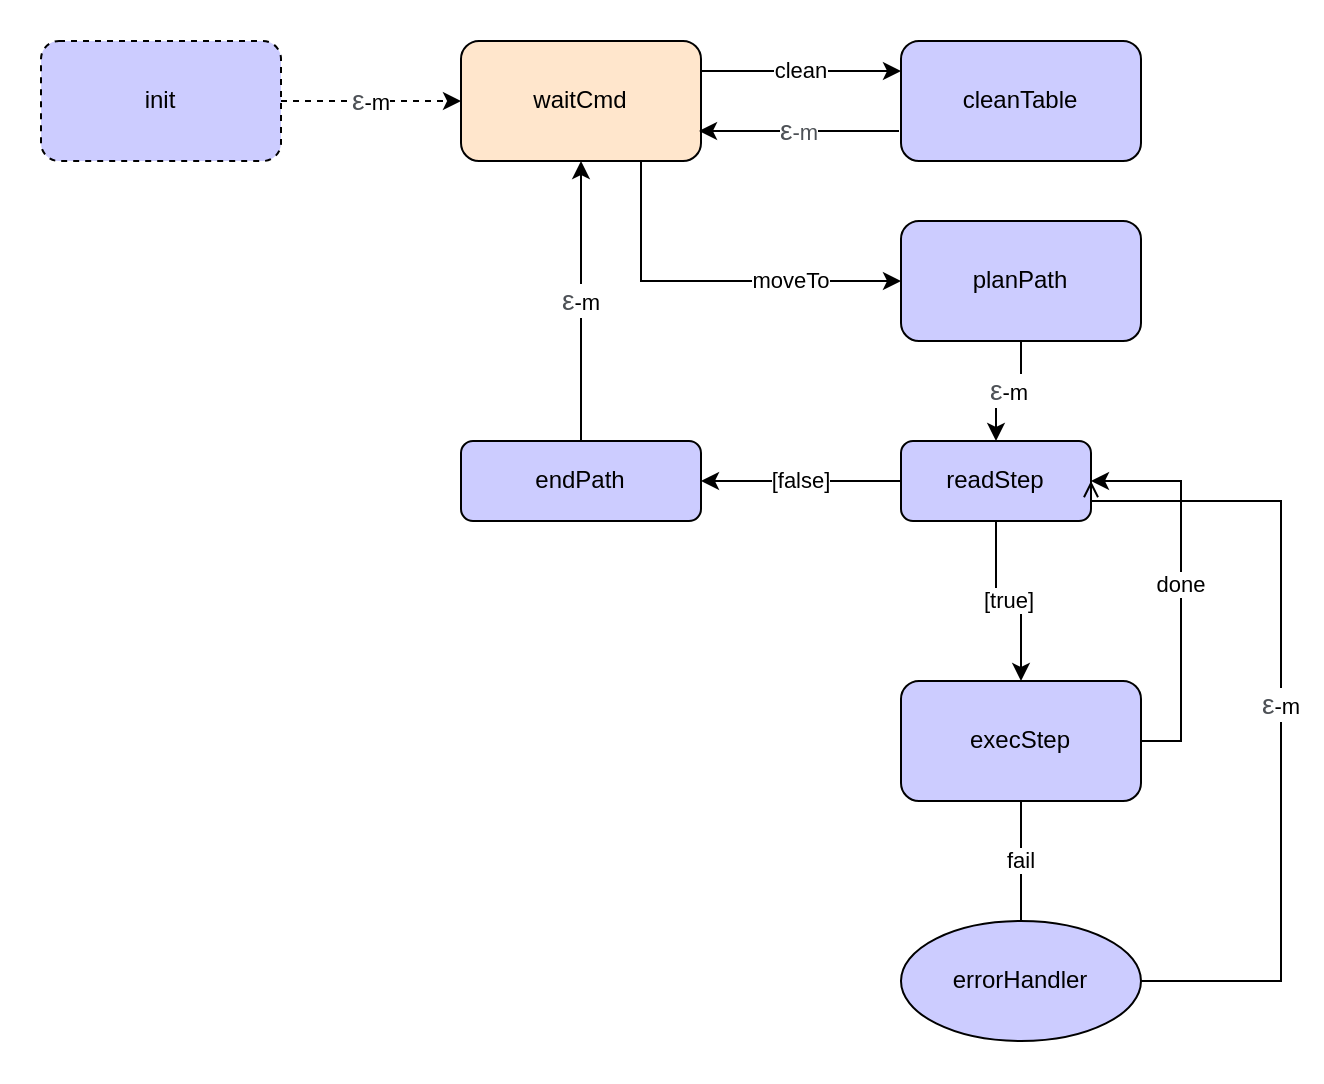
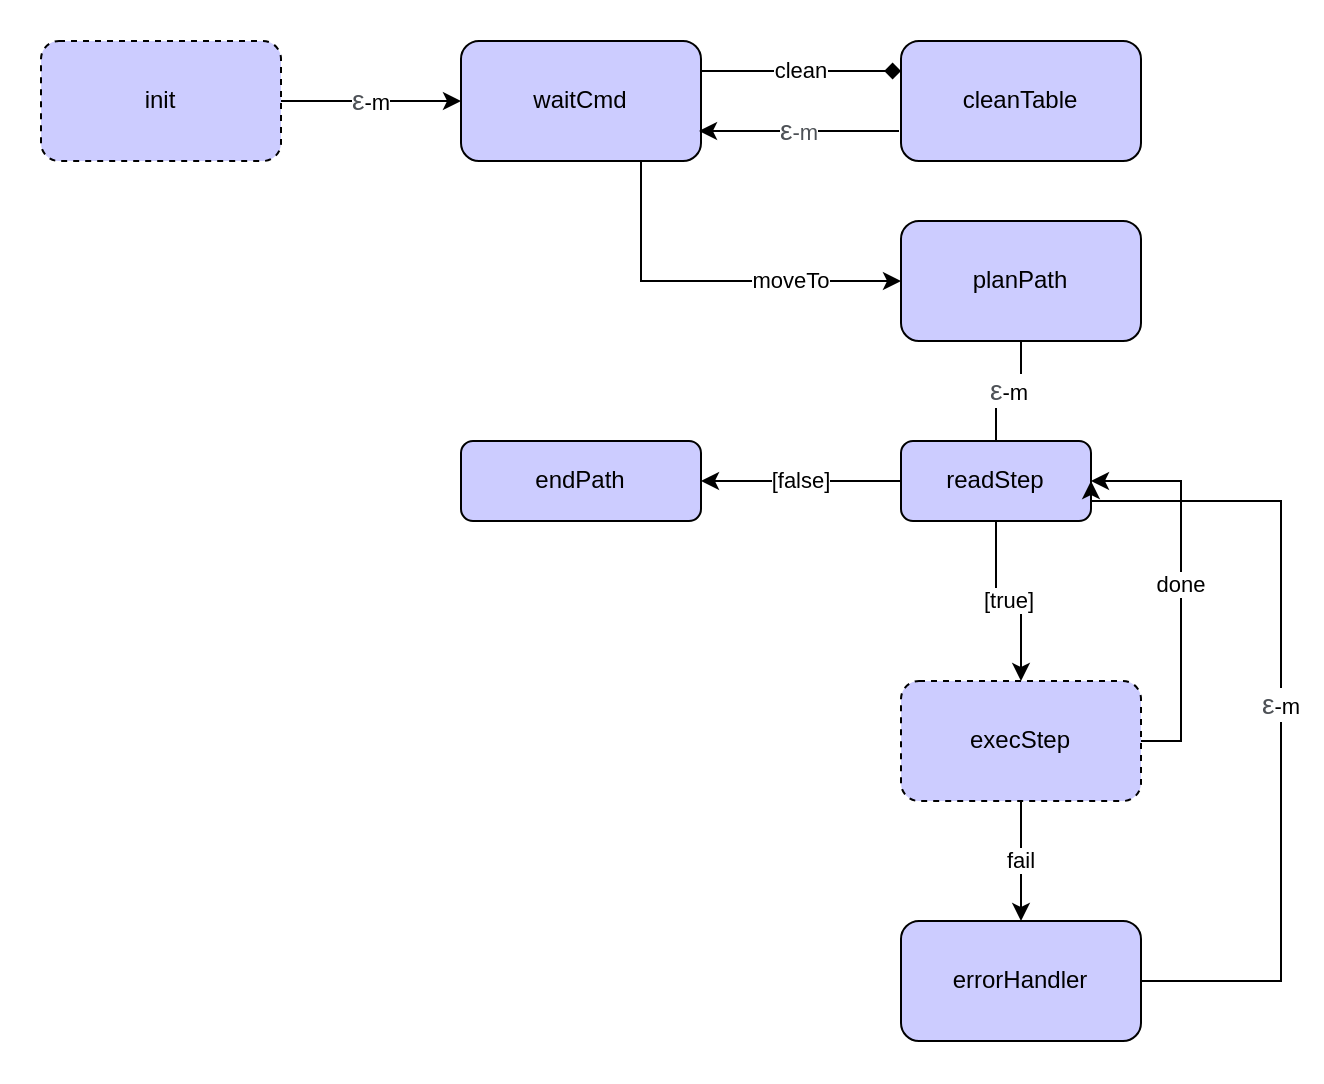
(885, 71) -> (884, 71)
(318, 101) -> (318, 101)
(581, 101) -> (581, 101)
(581, 369) -> none
(996, 426) -> (996, 431)
(1091, 492) -> (1091, 496)
(1021, 741) -> (1021, 741)
(1021, 911) -> (1021, 906)
(1021, 981) -> (1021, 981)
